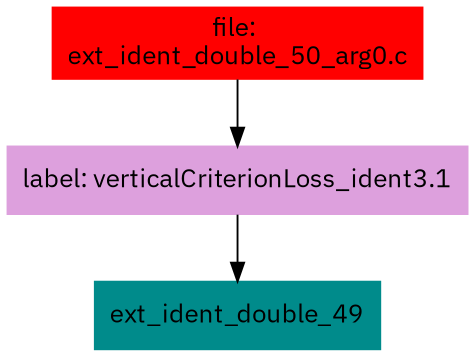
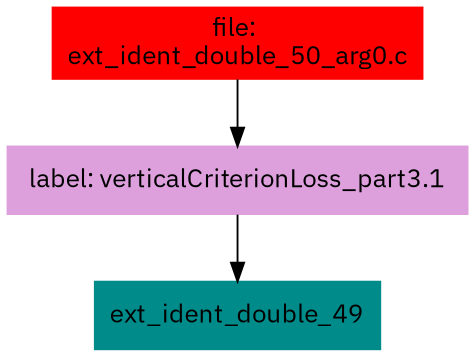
(238, 180) -> (238, 180)
